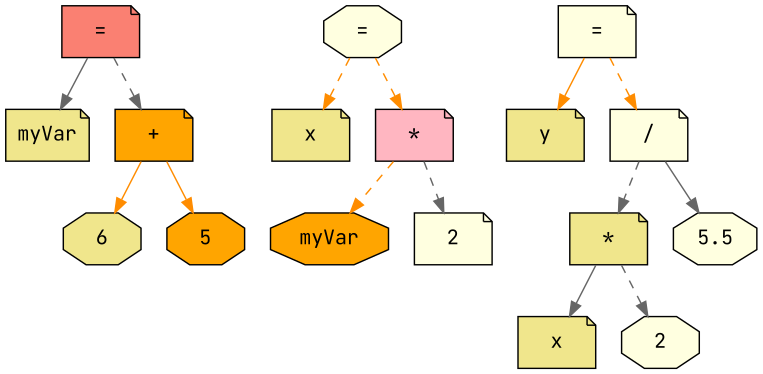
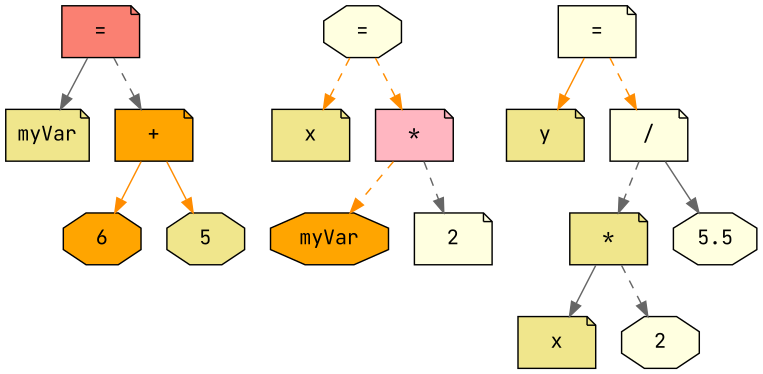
(102, 239) -> (102, 239)
(206, 239) -> (206, 239)
